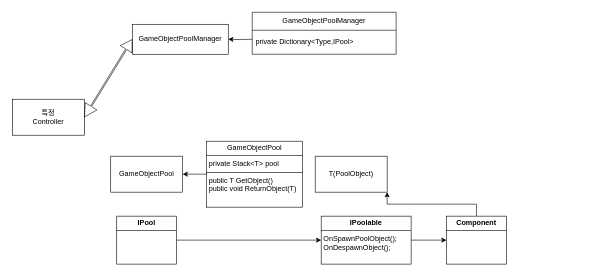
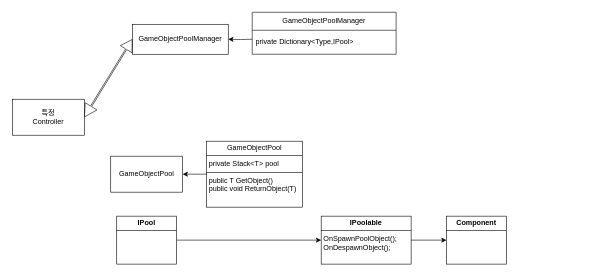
(351, 174) -> none
(477, 209) -> none
